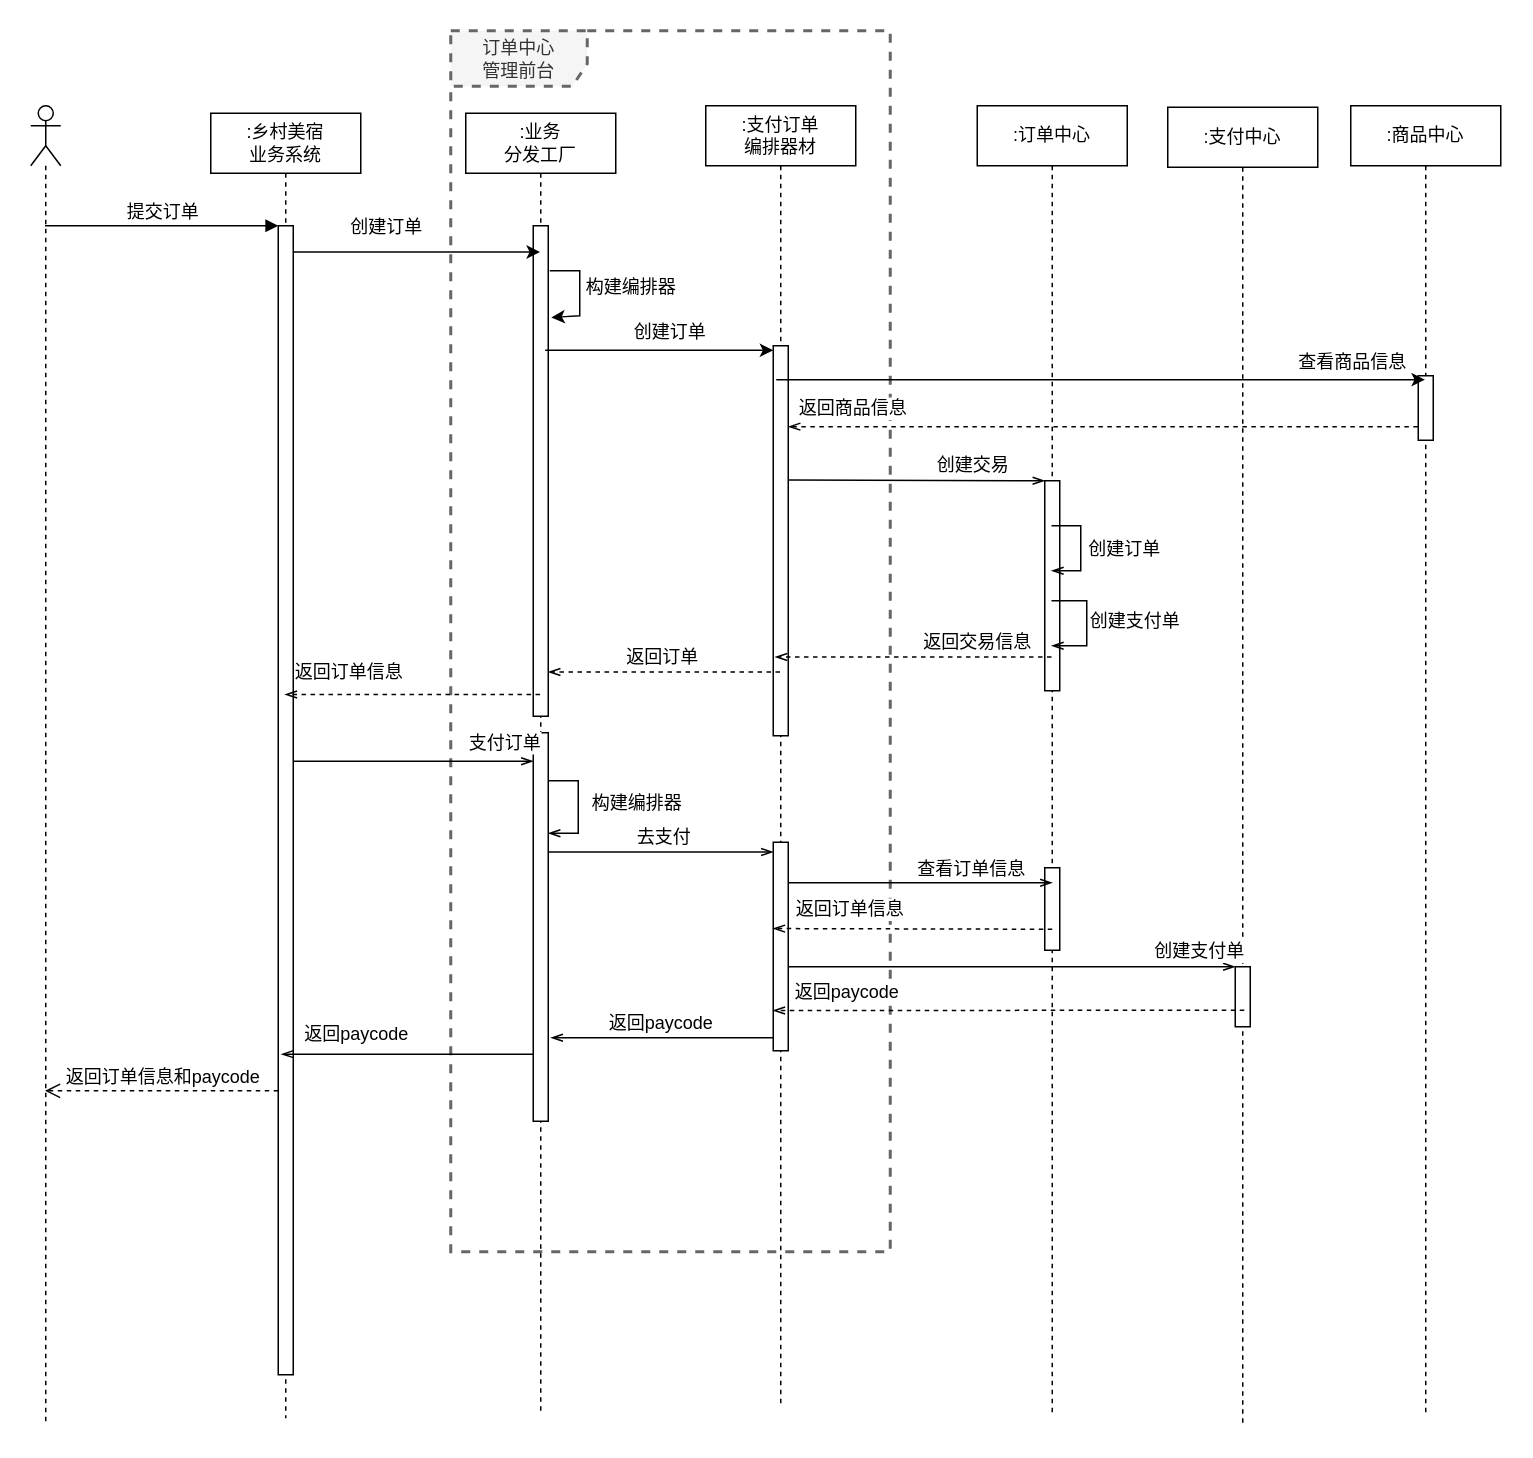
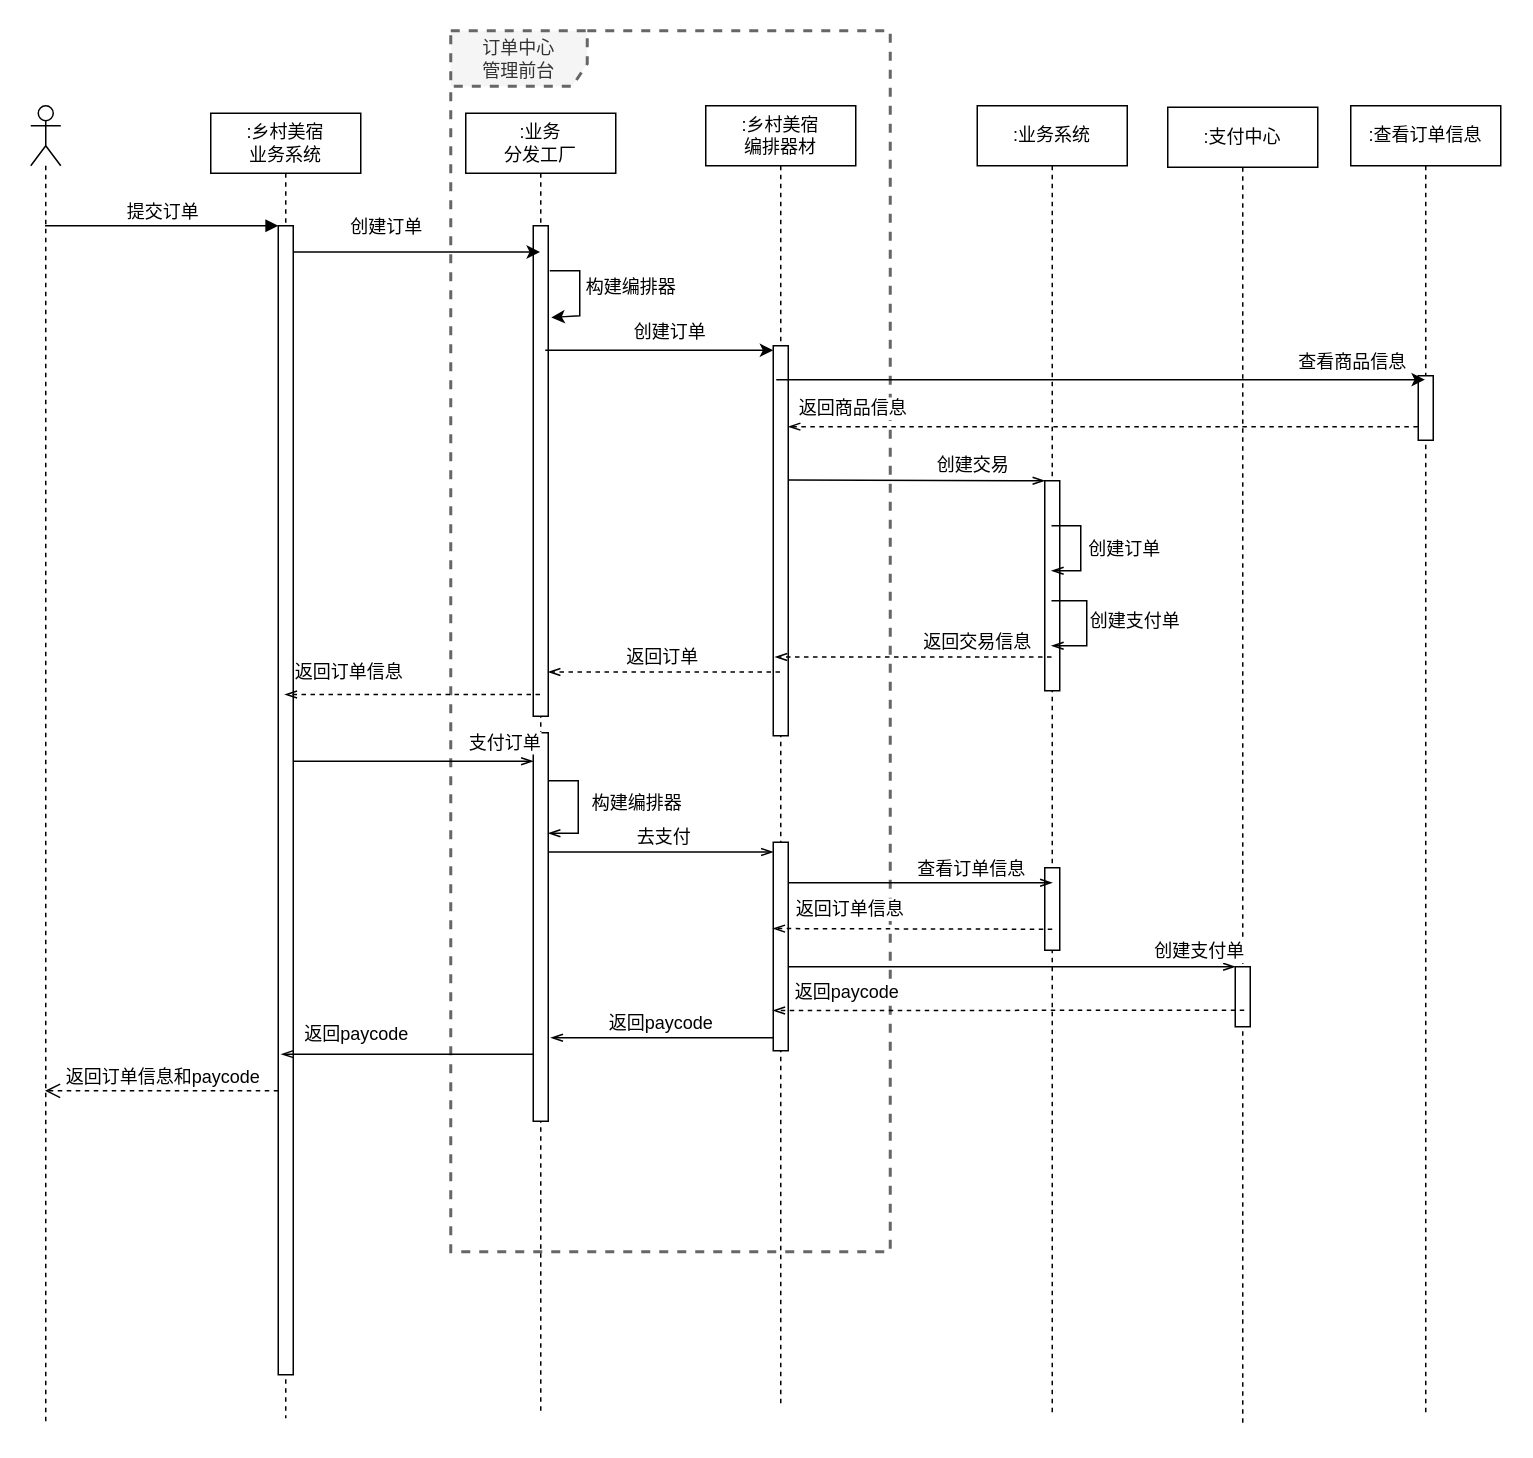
(781, 136) -> (781, 136)
(1052, 136) -> (1052, 136)
(1426, 136) -> (1426, 136)
